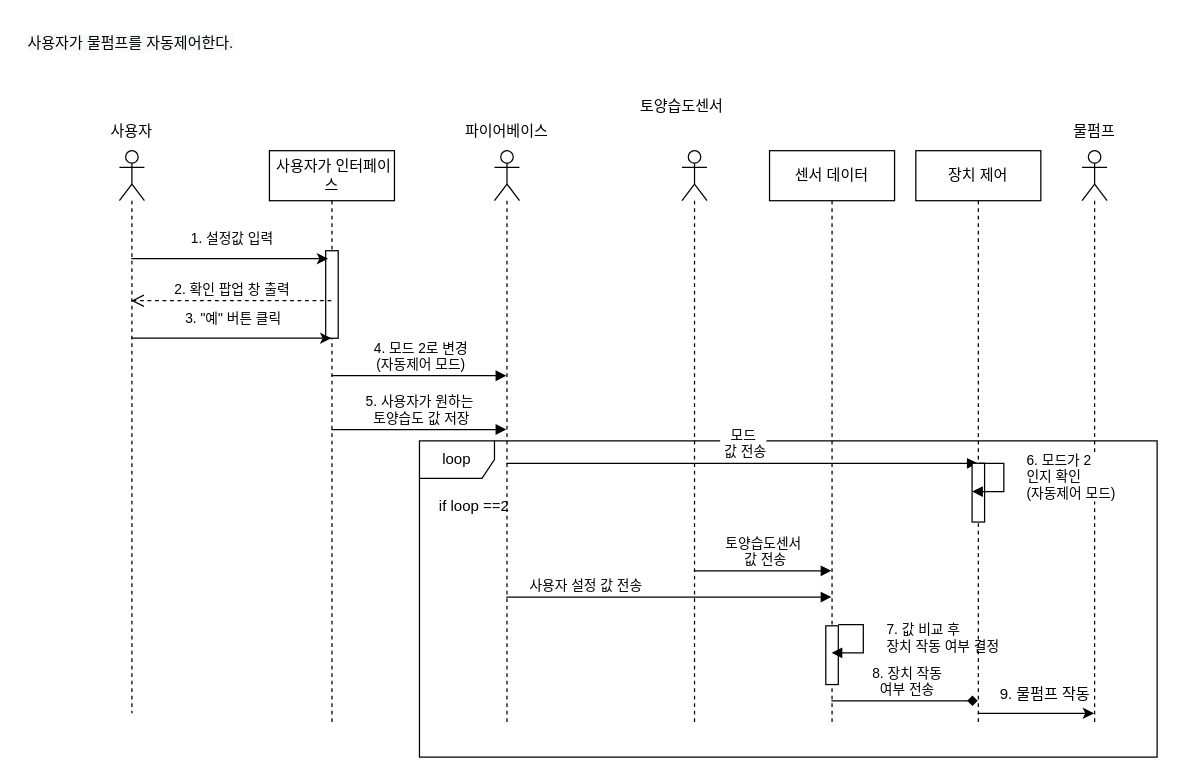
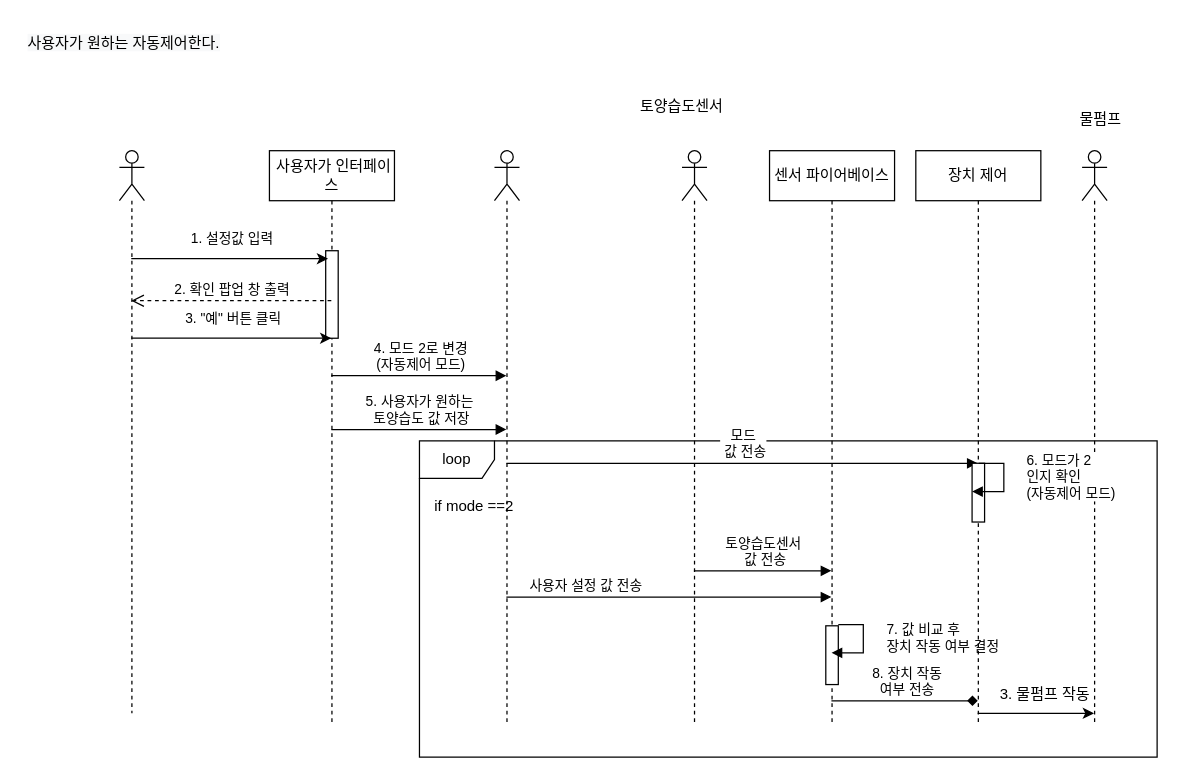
(140, 43) -> (132, 43)
(132, 132) -> none
(507, 132) -> none
(1094, 132) -> (1101, 119)
(832, 176) -> (832, 176)
(474, 507) -> (474, 507)
(1045, 694) -> (1045, 694)
